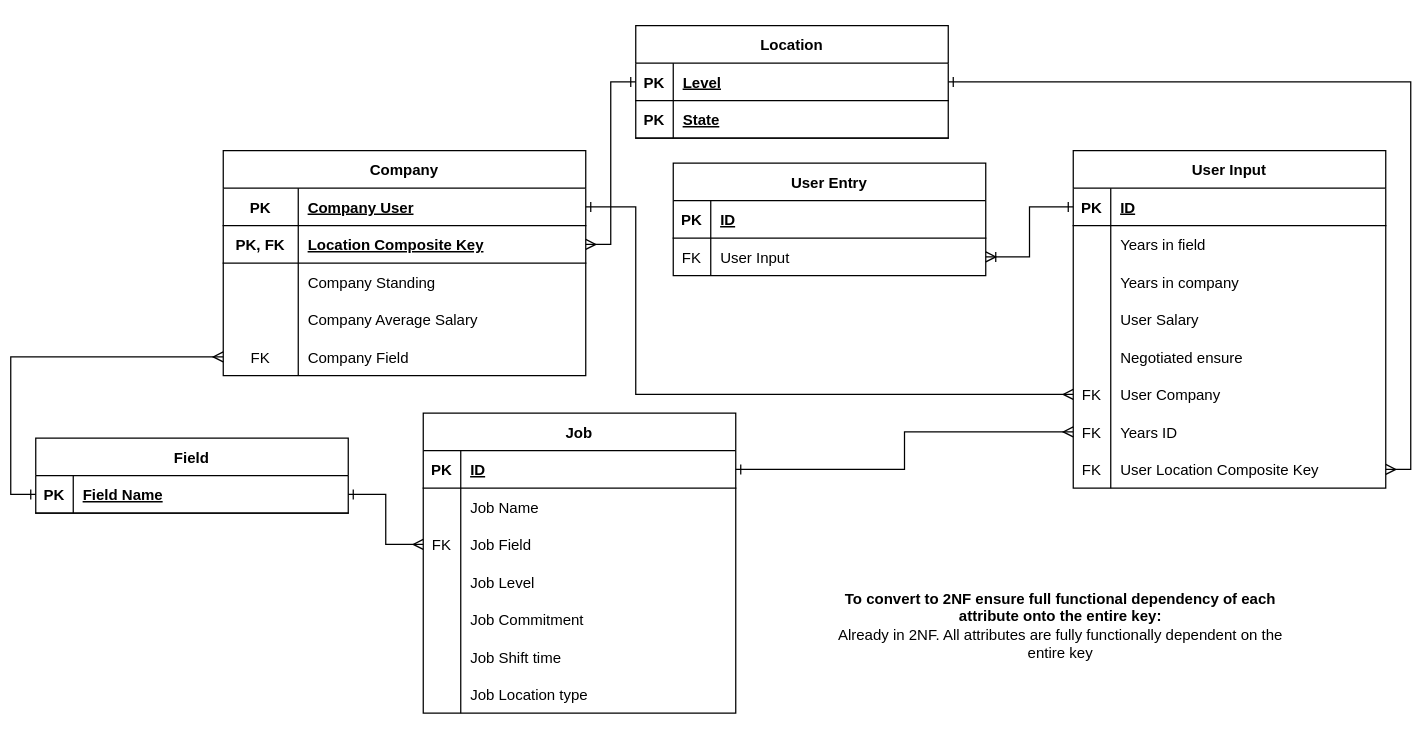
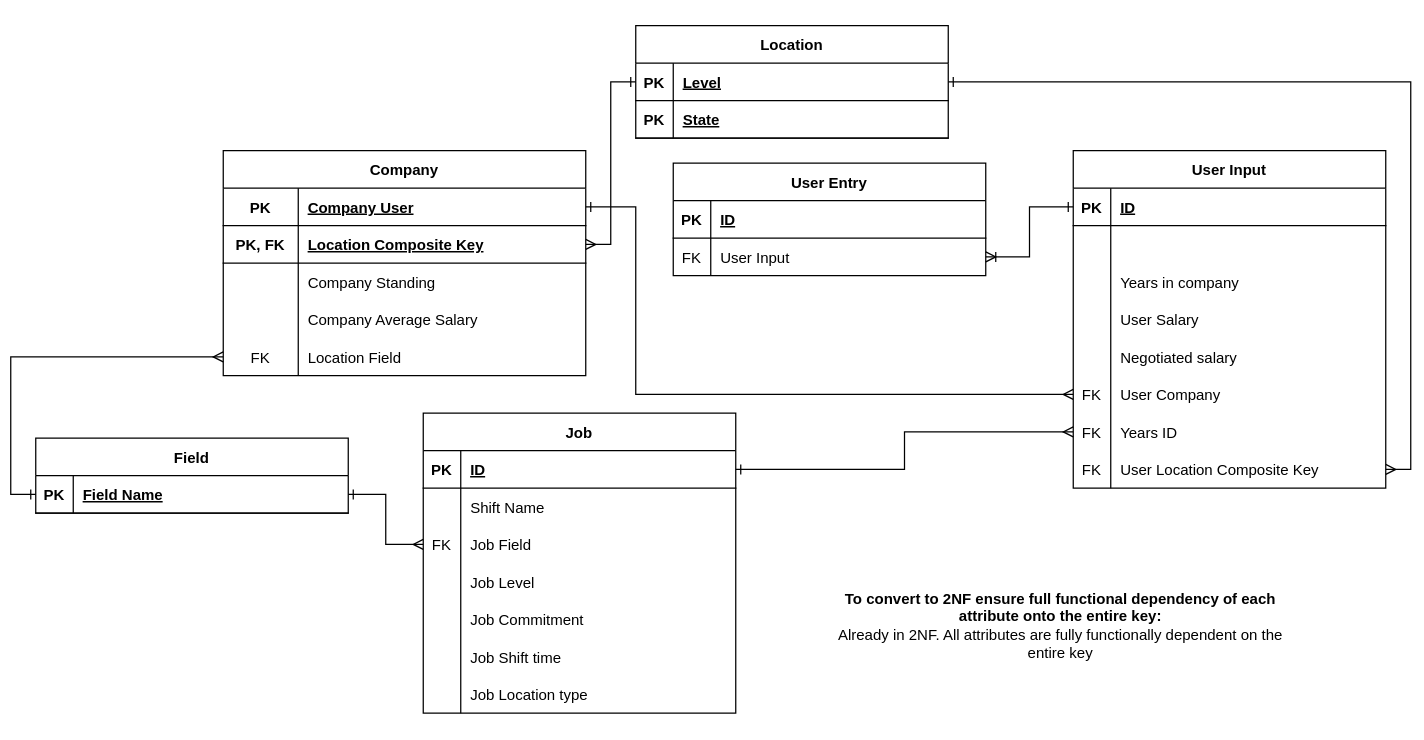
(1248, 244) -> none
(356, 358) -> (359, 358)
(1188, 358) -> (1186, 358)
(502, 508) -> (508, 508)
